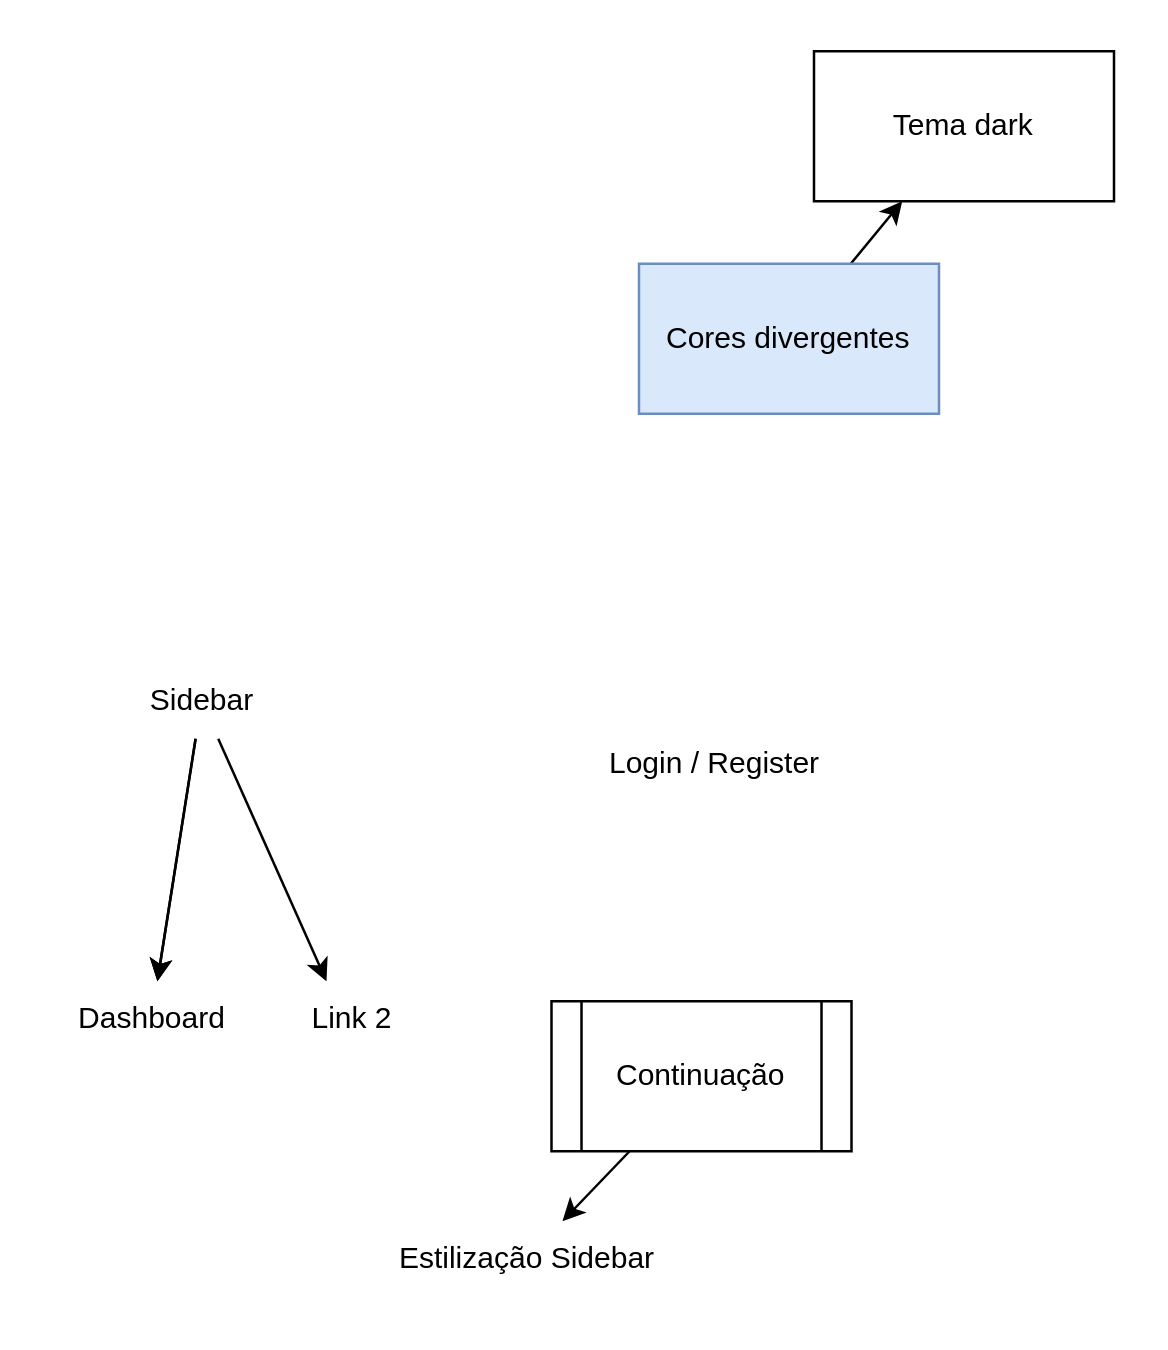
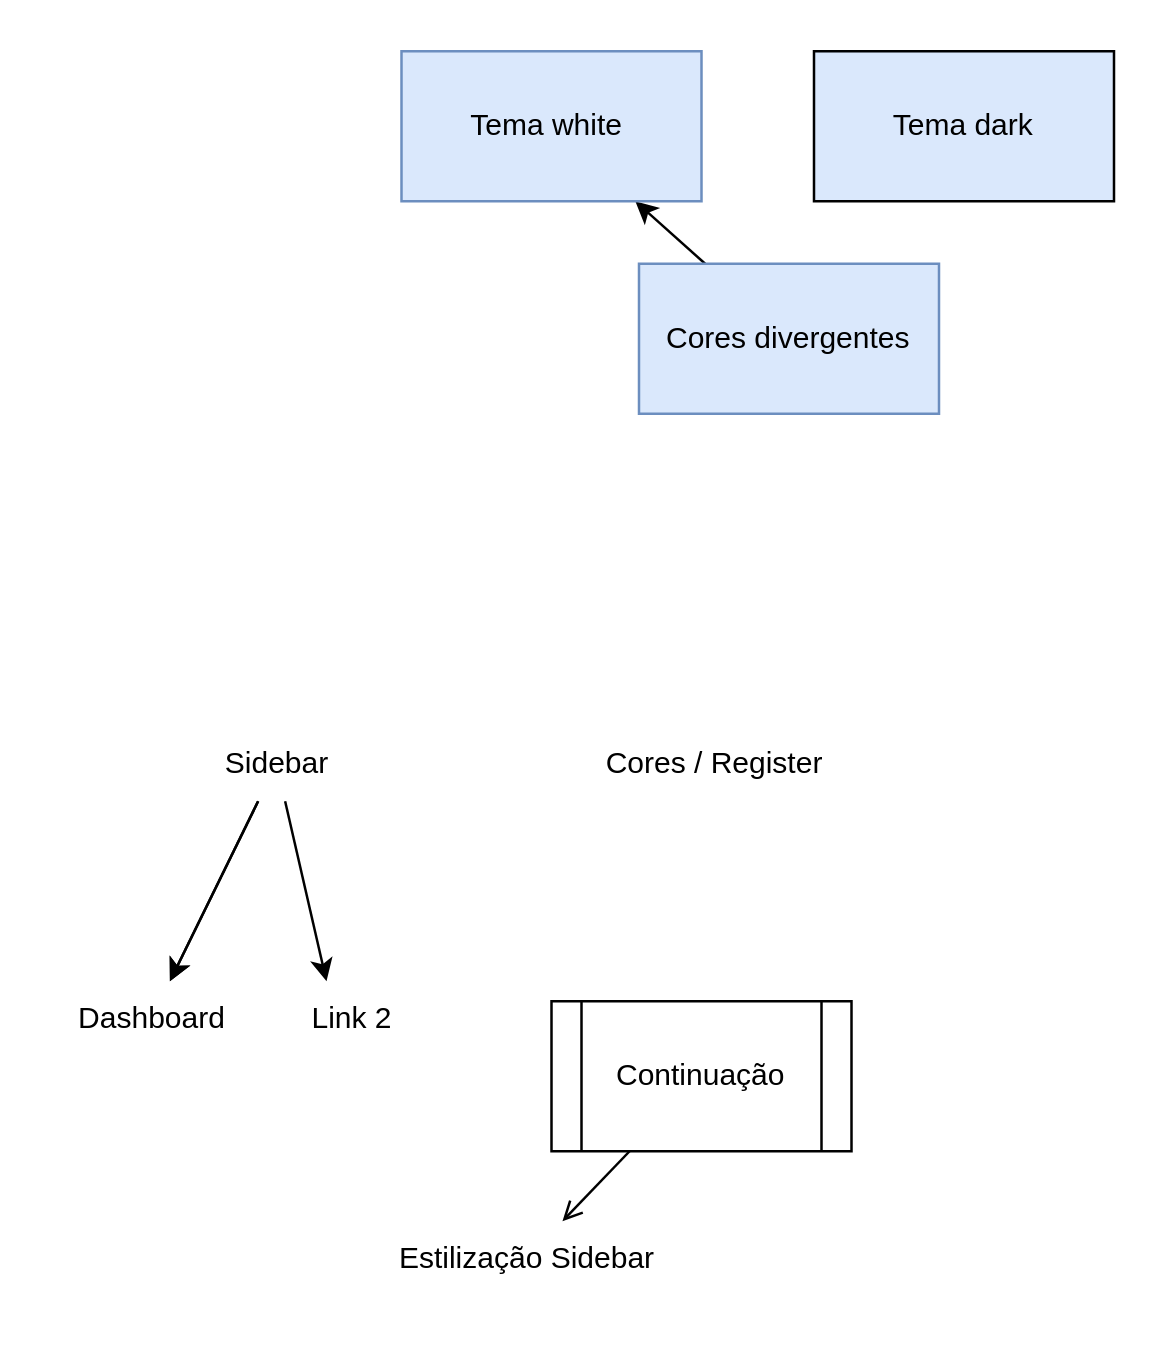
none -> (551, 126)
(964, 126) -> (964, 126)
none -> (676, 237)
(872, 238) -> none
(201, 701) -> (276, 764)
(715, 764) -> (715, 764)
(575, 1208) -> (572, 1211)
